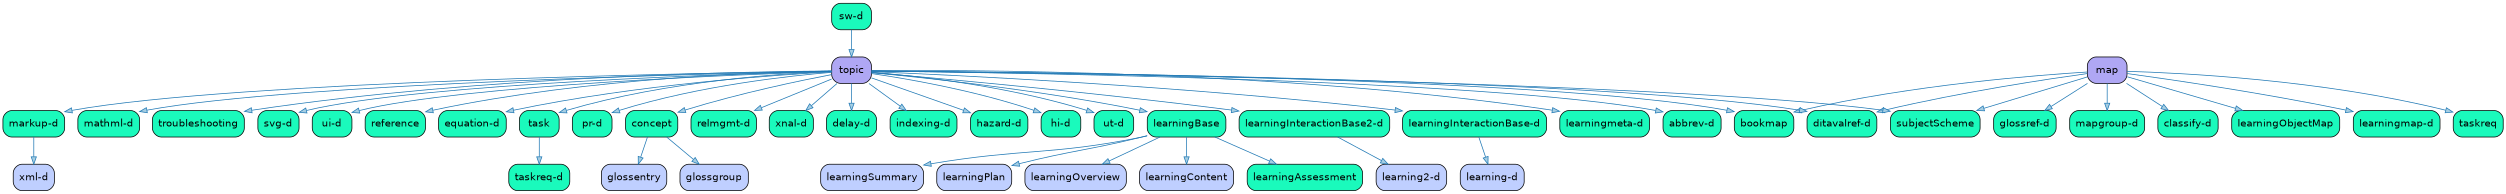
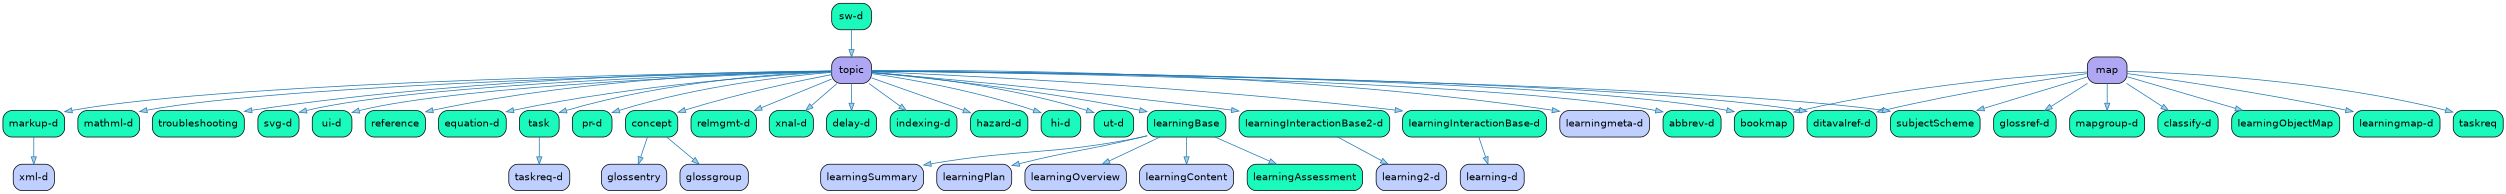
(1605, 124) -> (1605, 124)
(539, 177) -> (539, 177)
